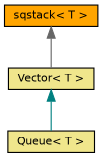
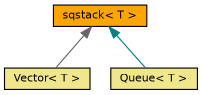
(51, 116) -> (131, 52)
